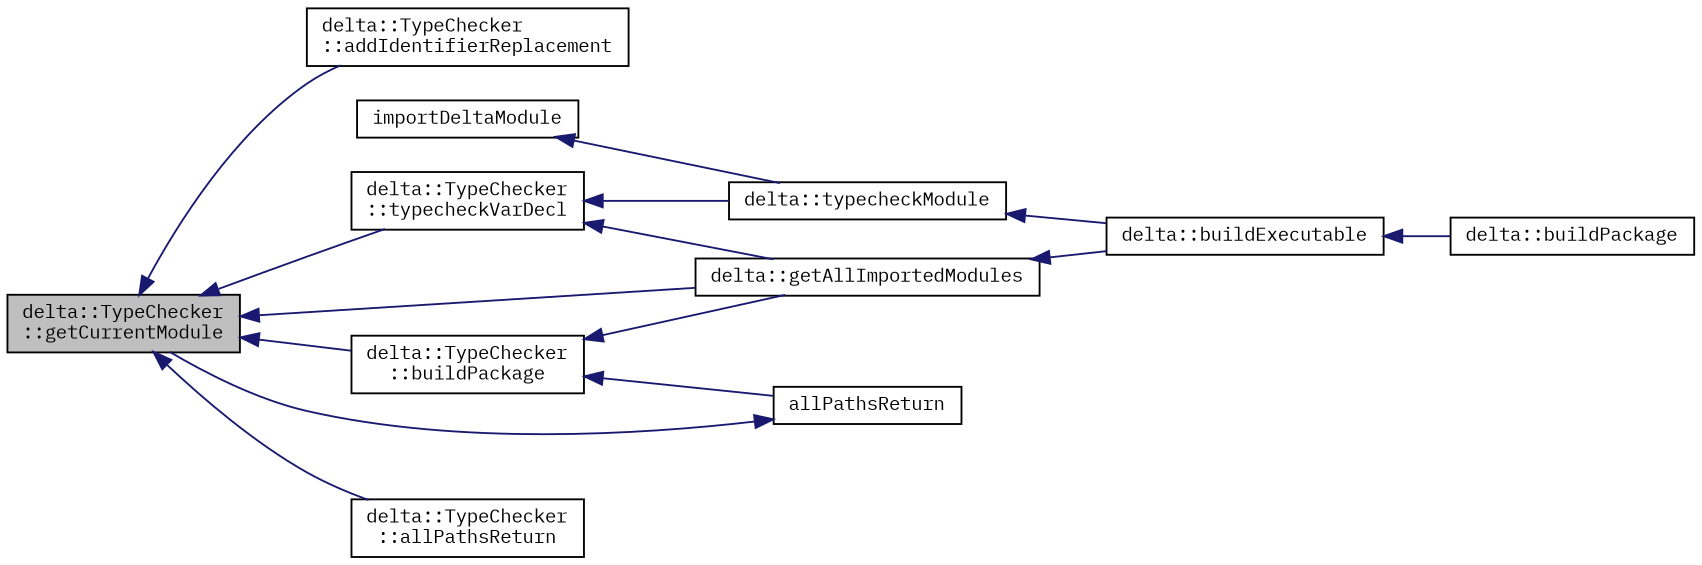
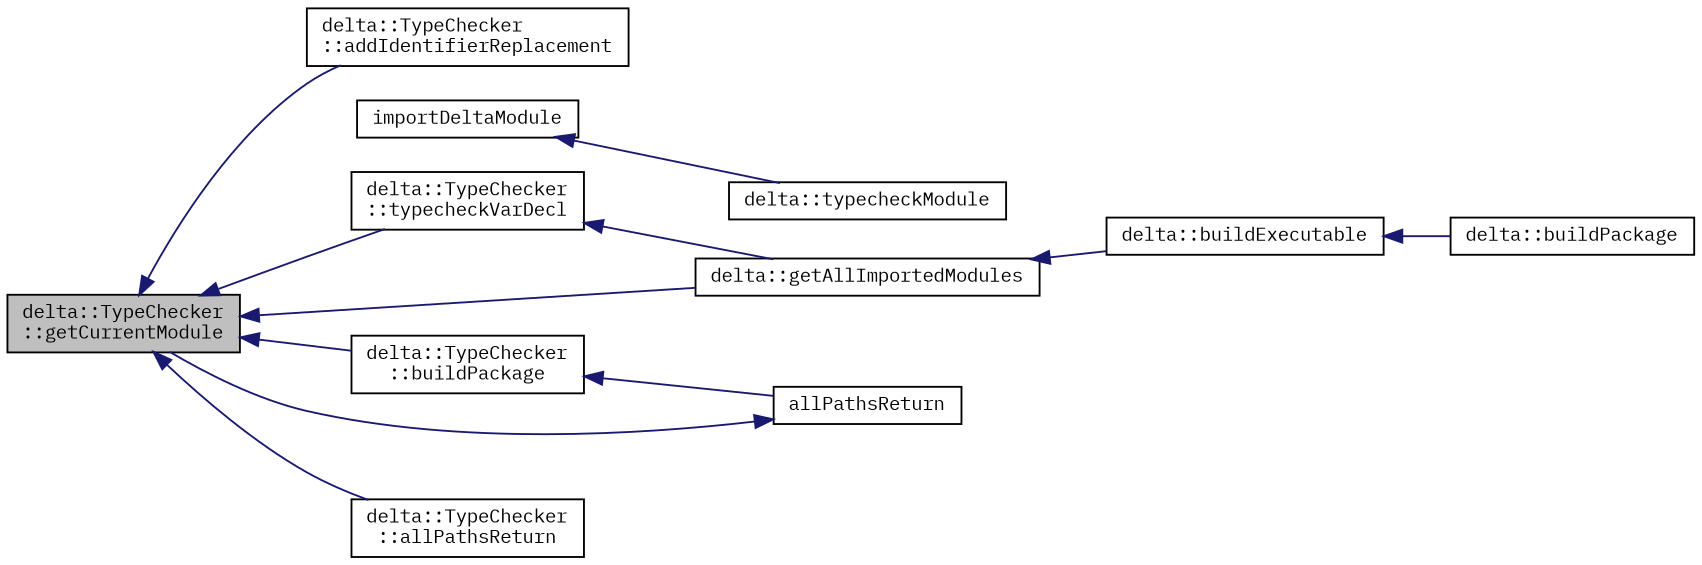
(666, 201) -> none
(1066, 219) -> none
(694, 315) -> none
